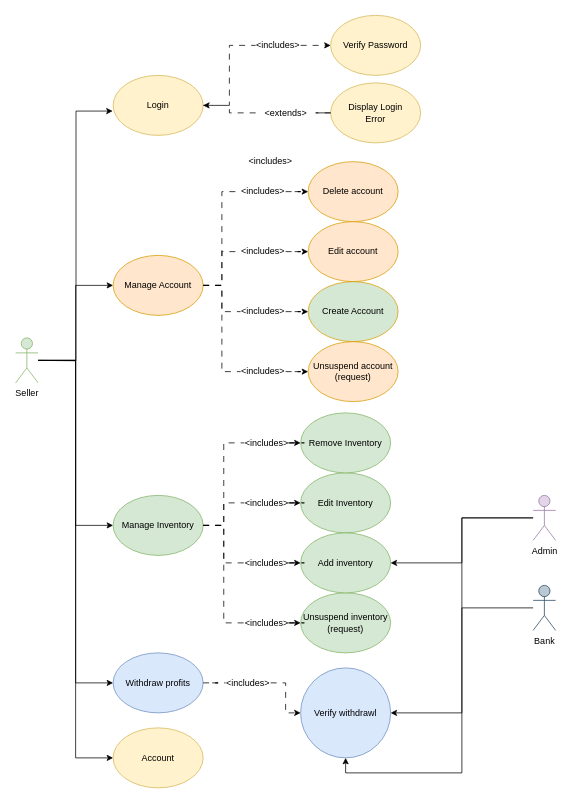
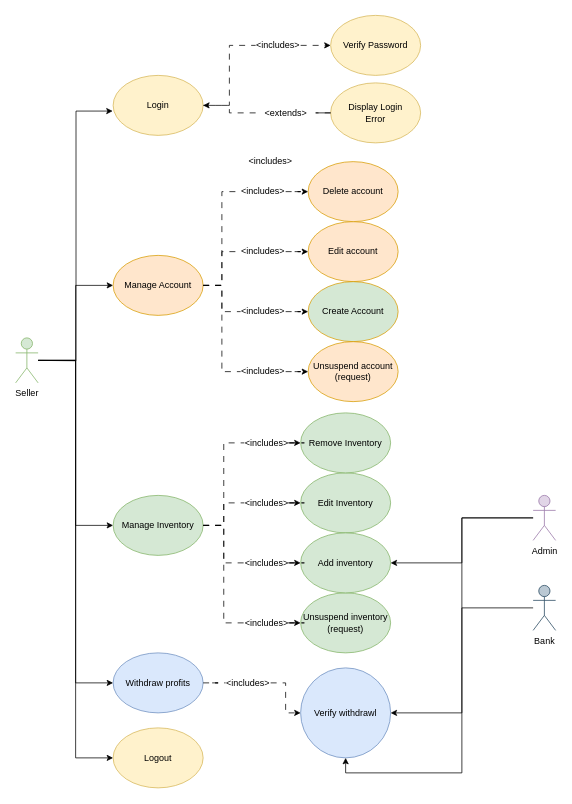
(158, 758) -> (158, 758)
